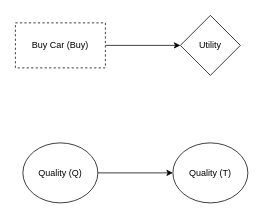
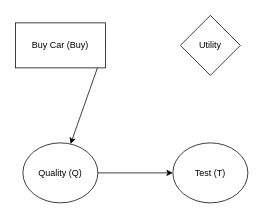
(60, 45) -> (60, 45)
(140, 45) -> (85, 102)
(210, 173) -> (210, 173)
